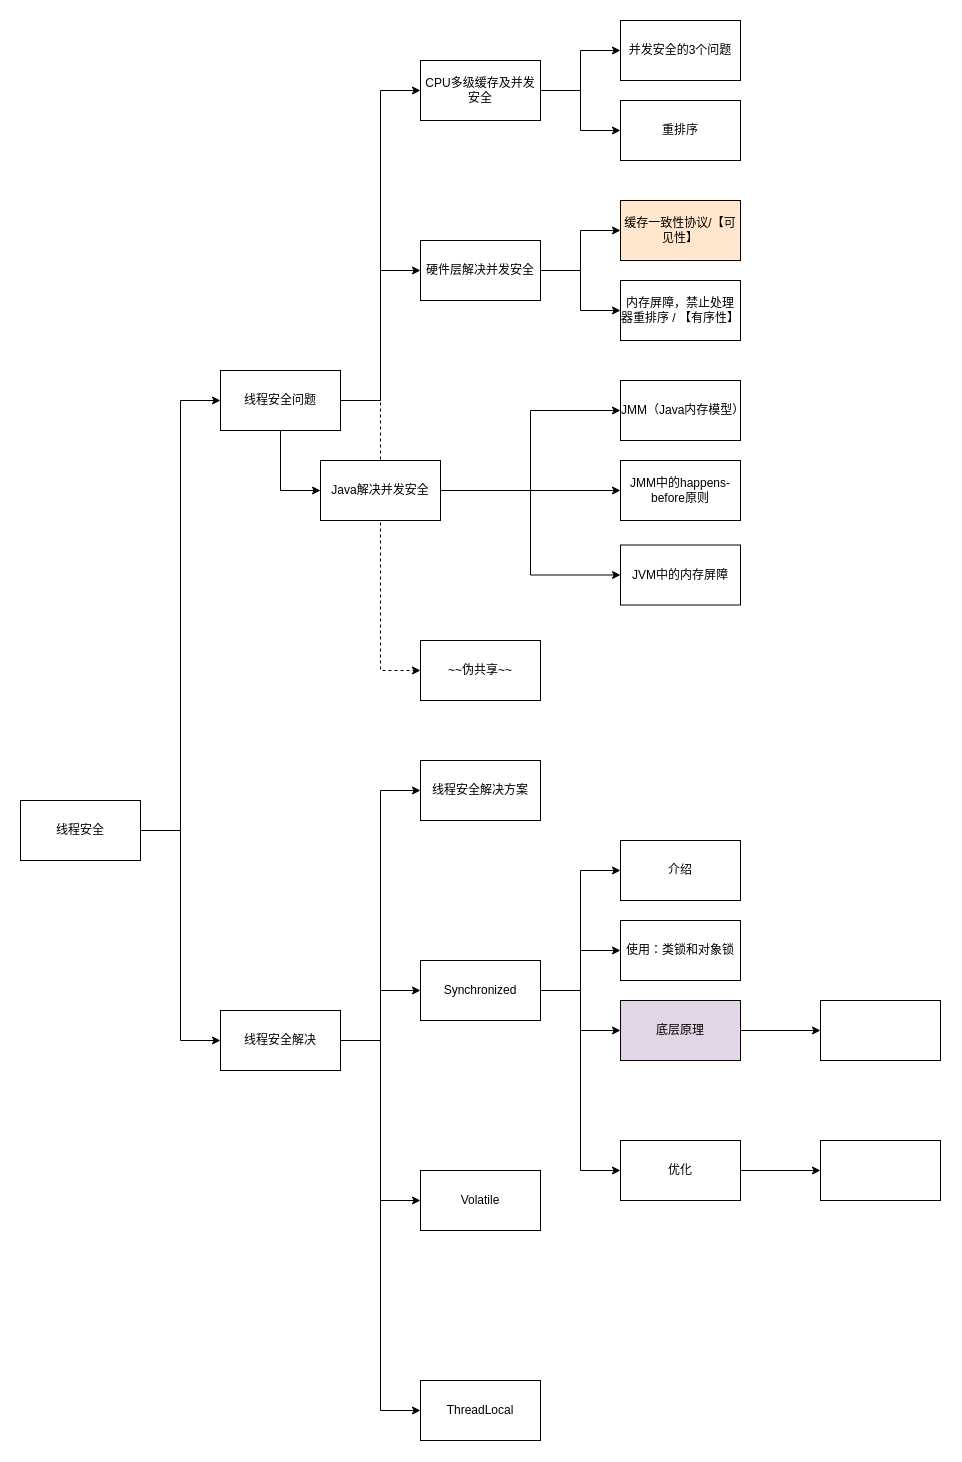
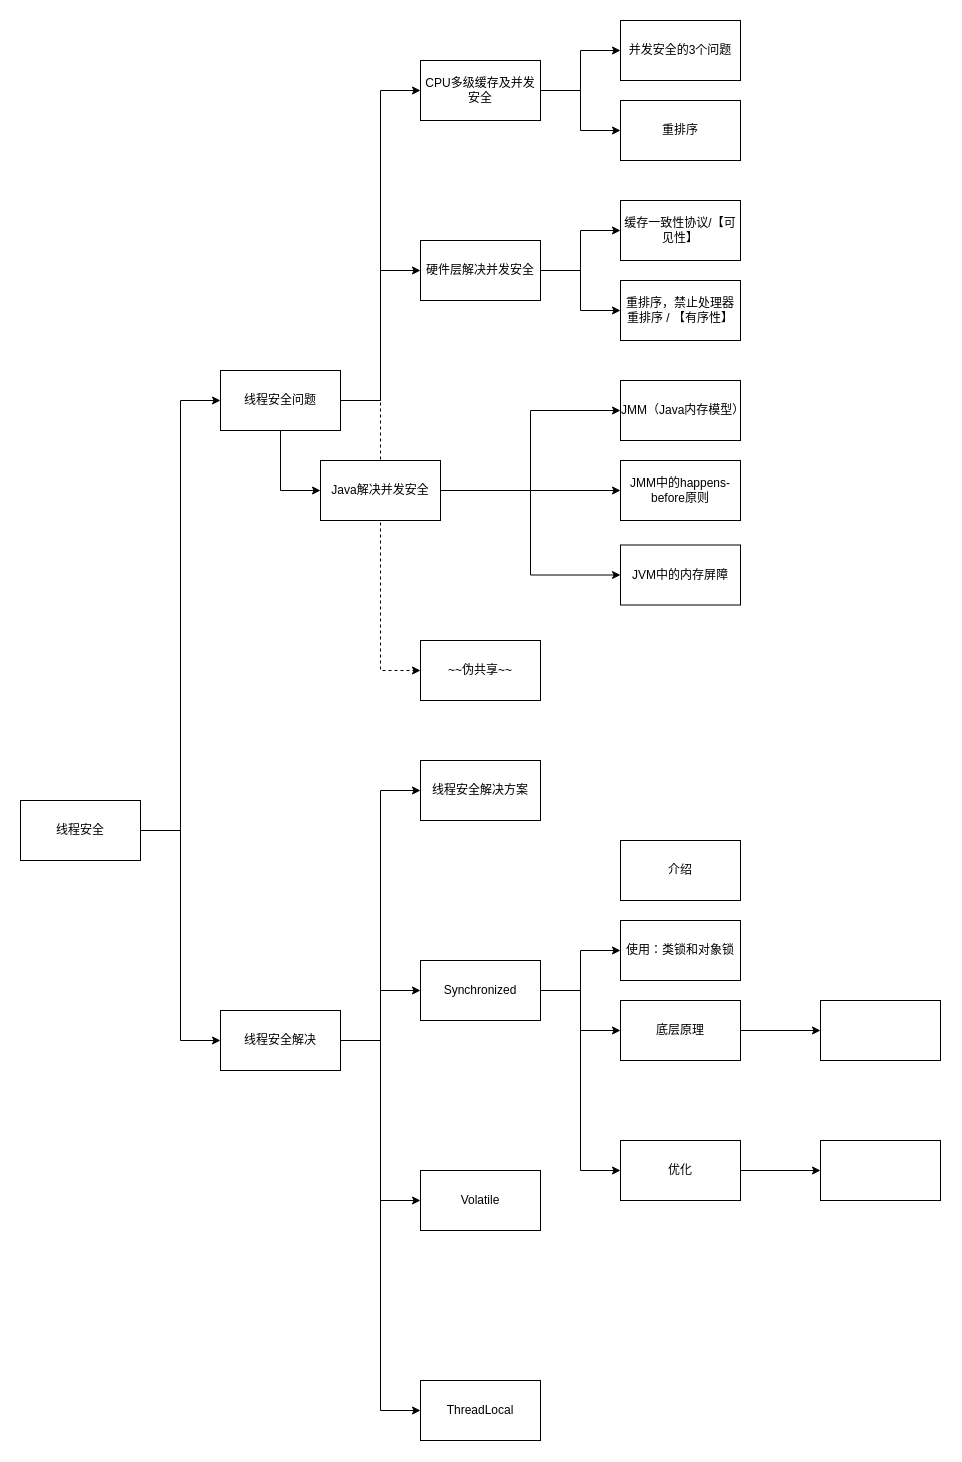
(681, 231) -> (681, 231)
(681, 311) -> (681, 311)
(581, 894) -> none
(681, 1031) -> (681, 1031)
